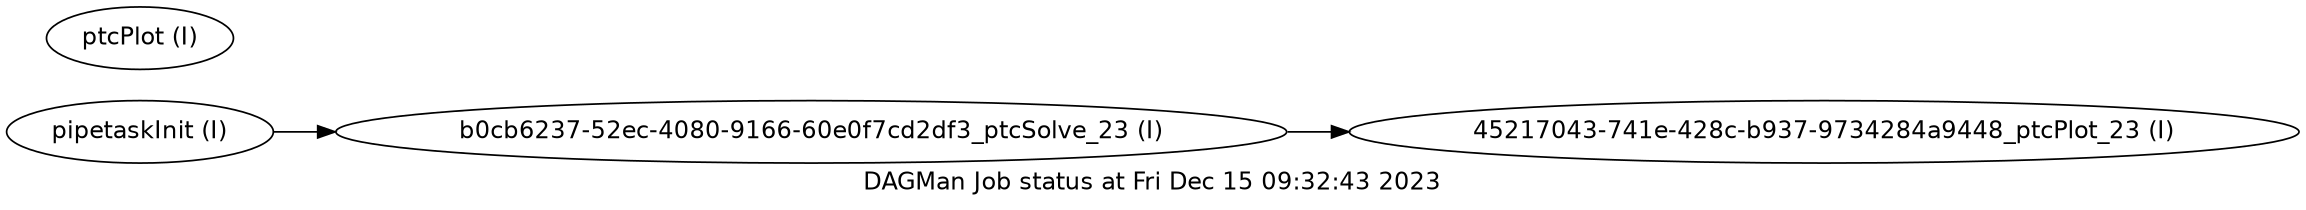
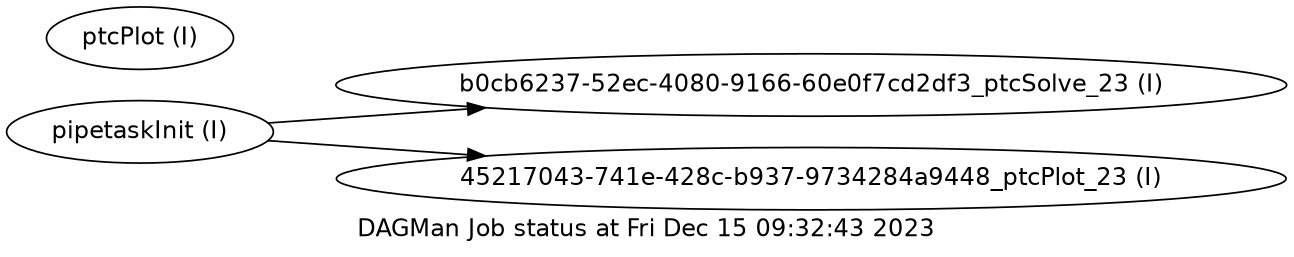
(1309, 132) -> (368, 148)
